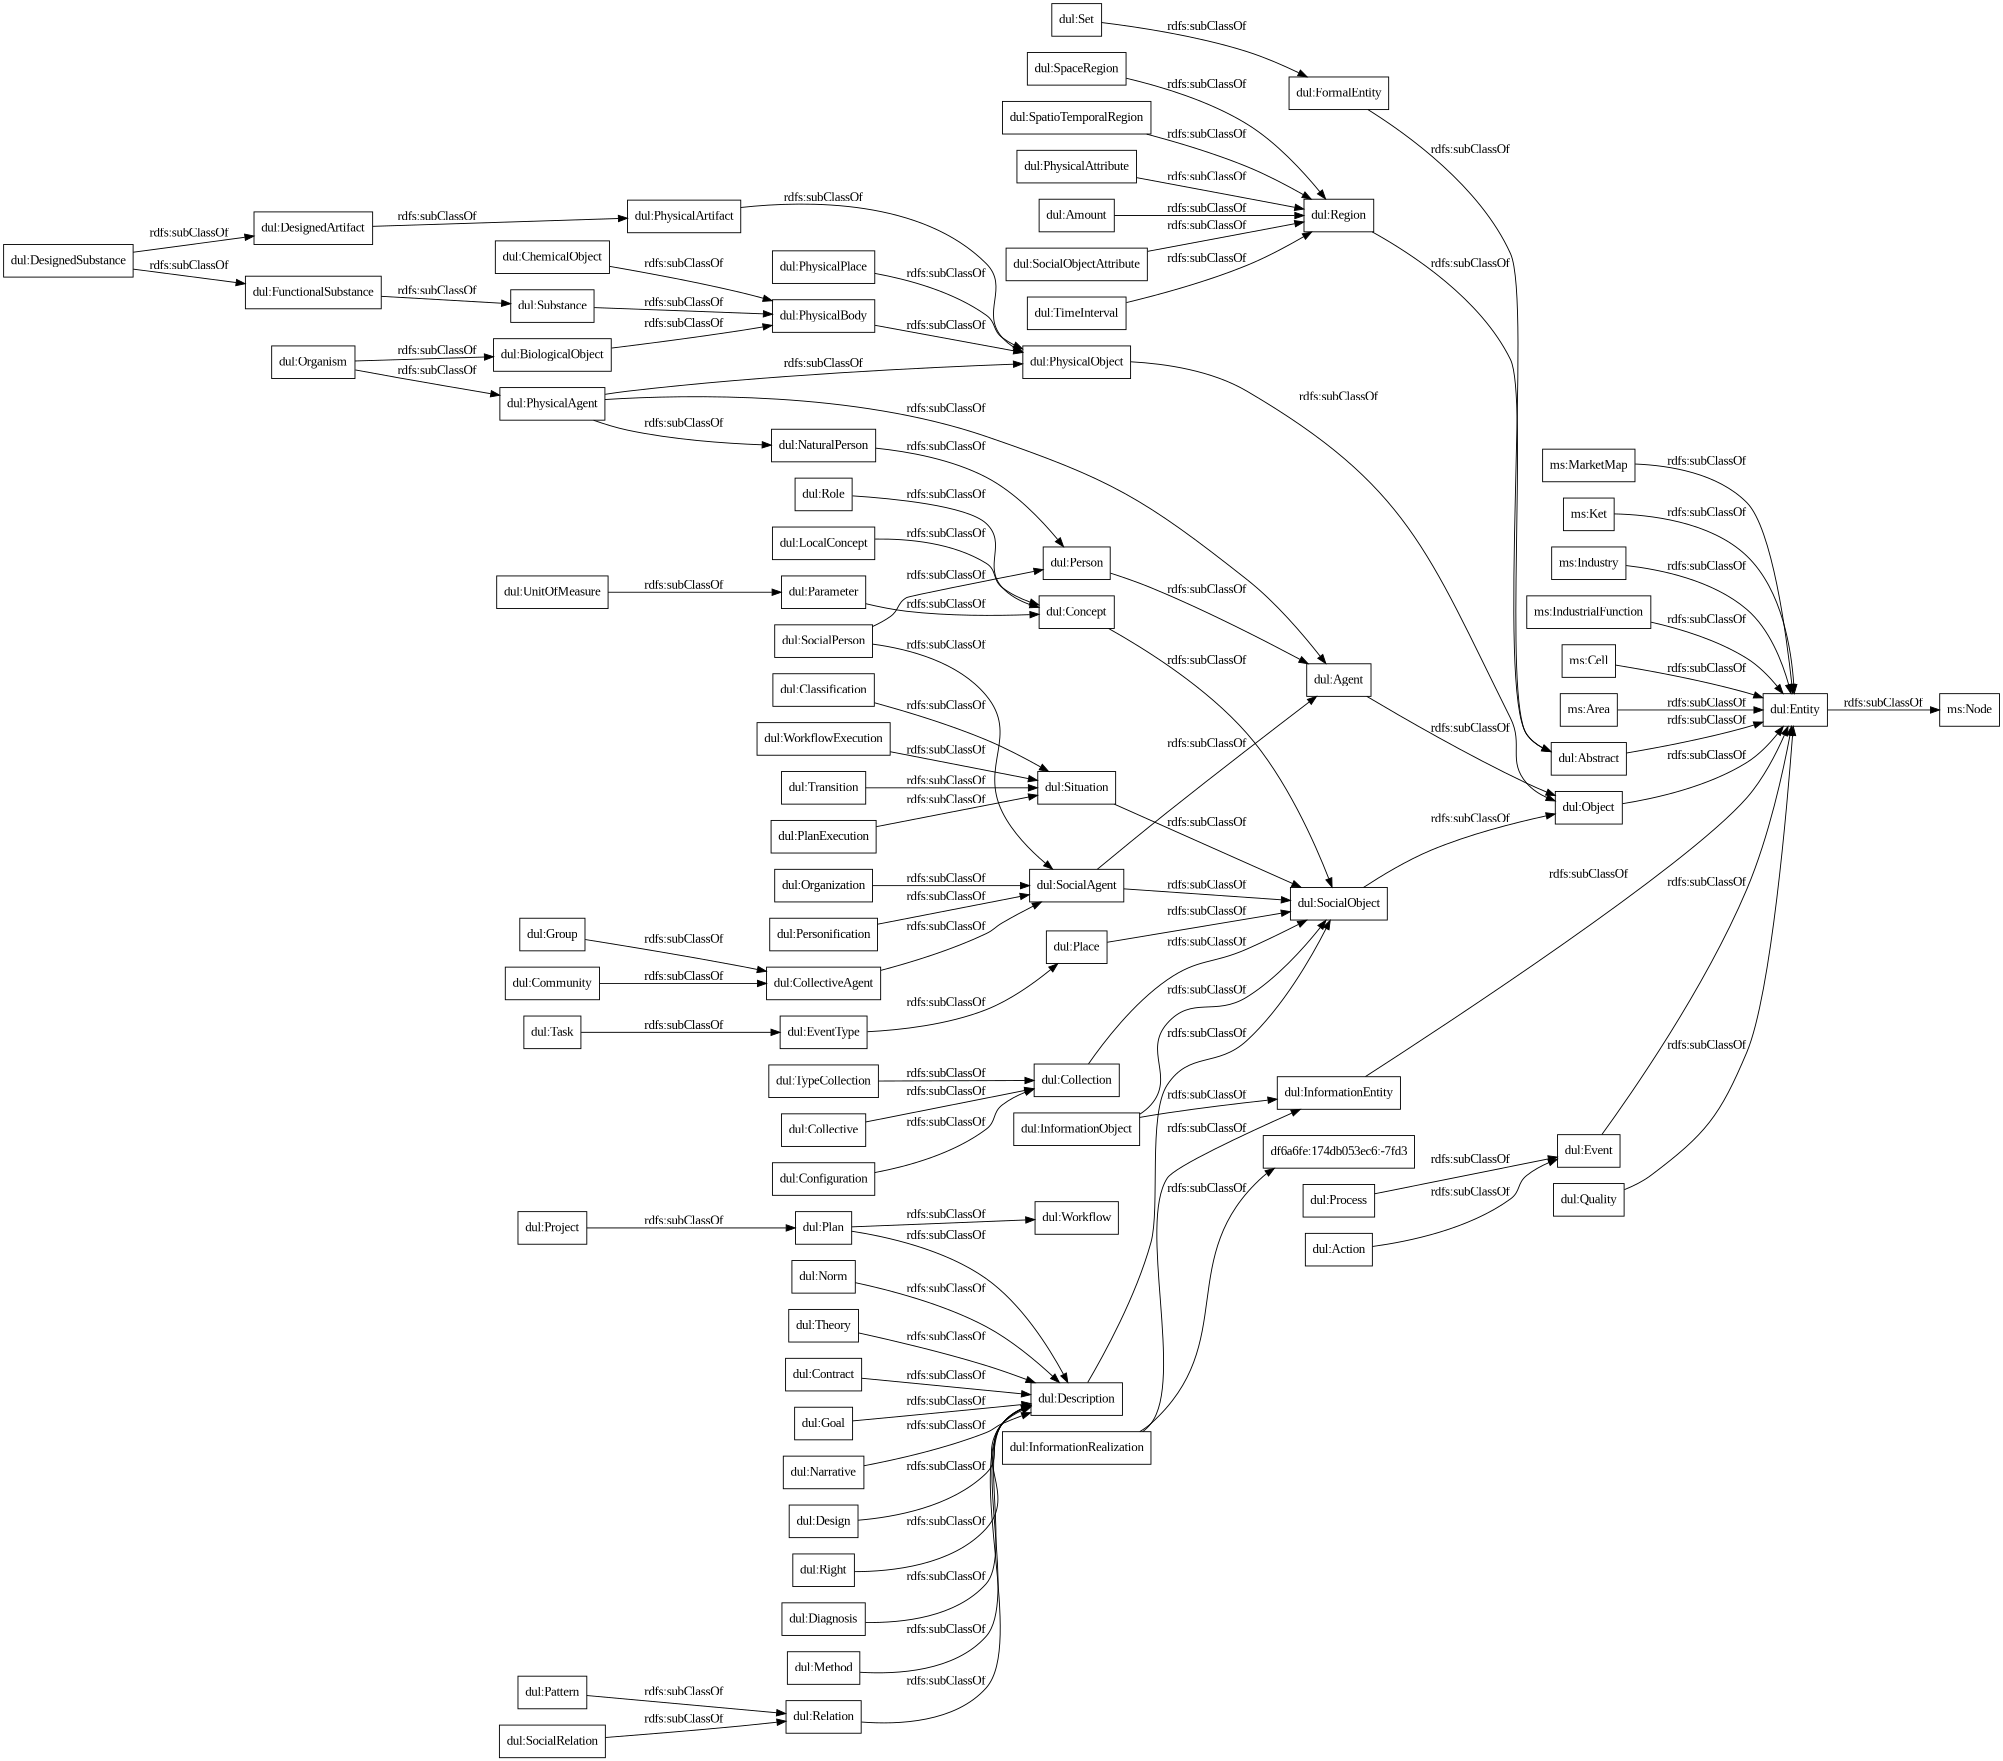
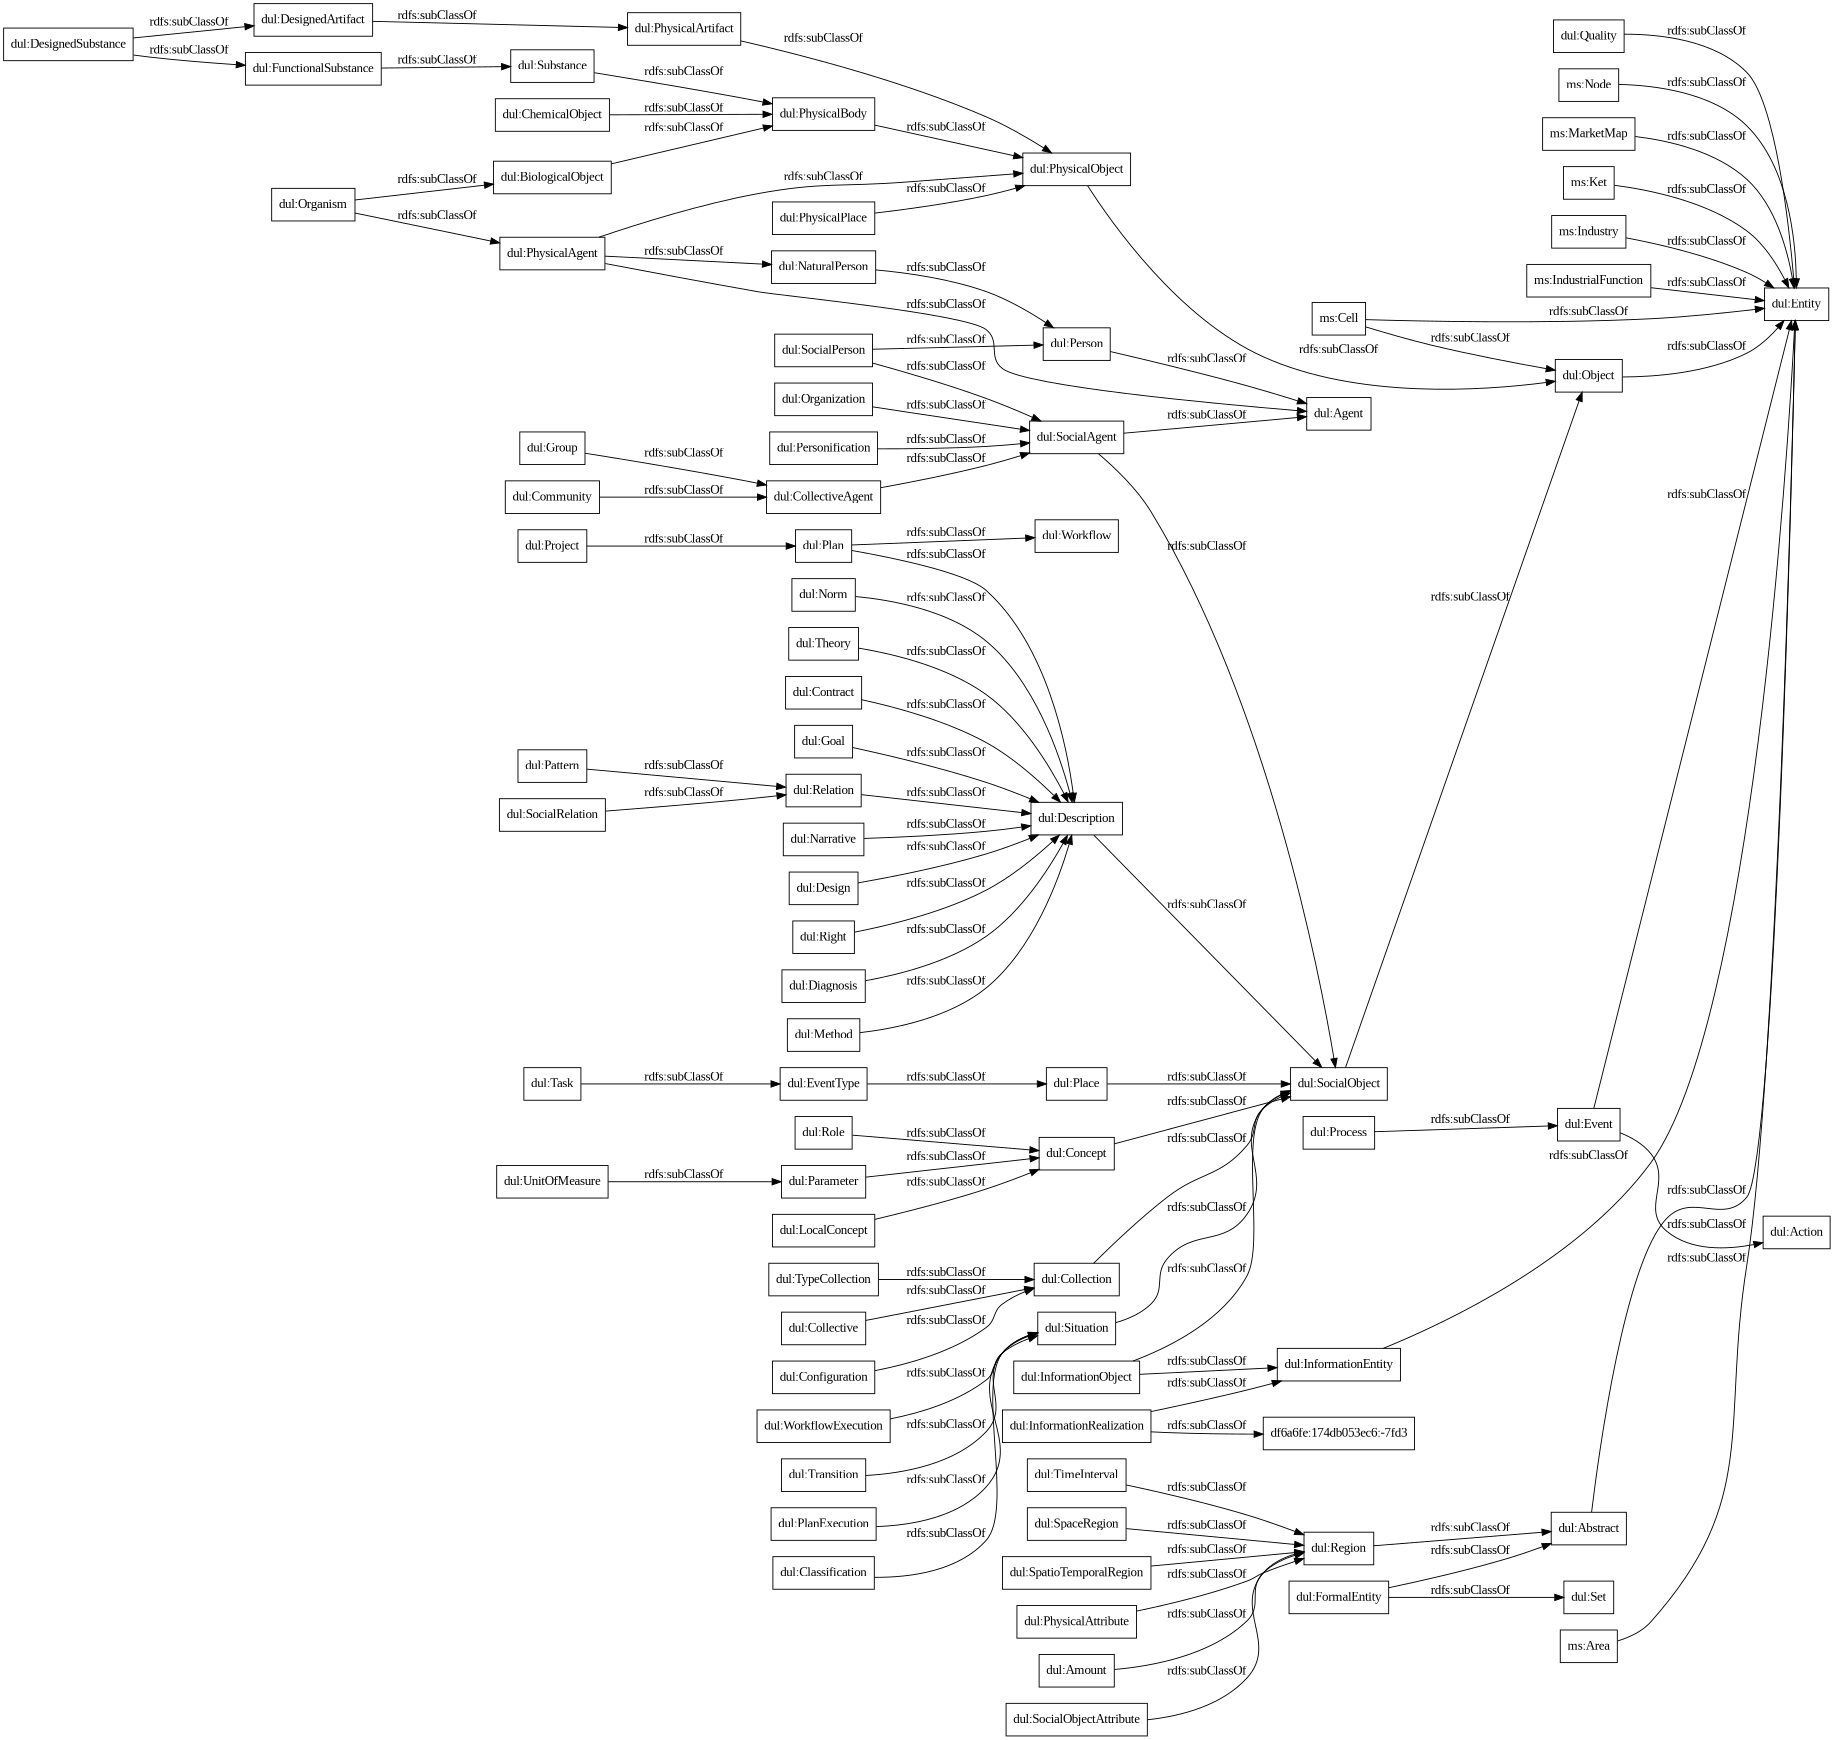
(1202, 40) -> (1472, 1597)
(1879, 710) -> (1755, 136)
(1455, 747) -> (1455, 351)
(1470, 1221) -> (1658, 1219)
